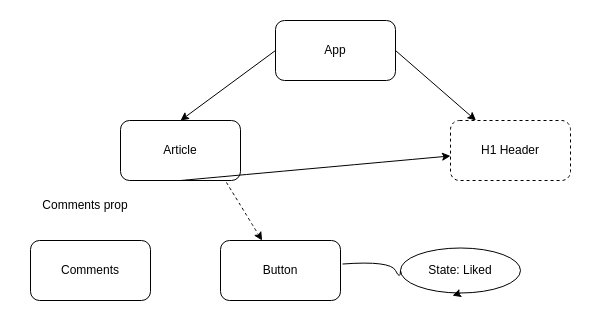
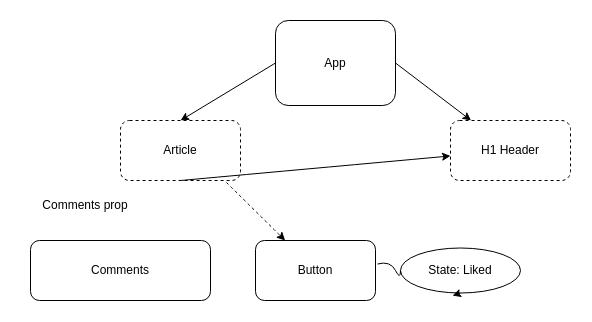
(336, 51) -> (336, 63)
(181, 151) -> (181, 151)
(91, 271) -> (121, 271)
(281, 271) -> (316, 271)
